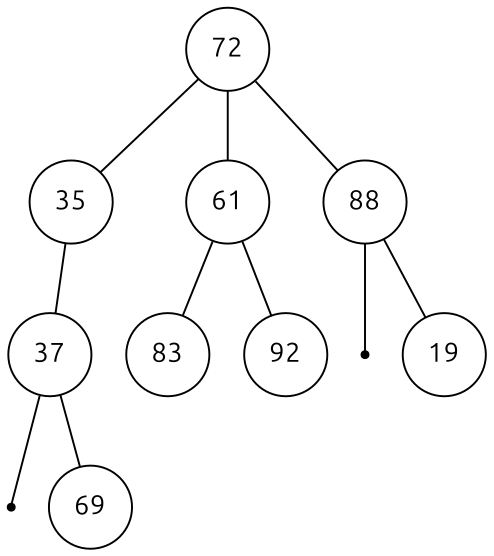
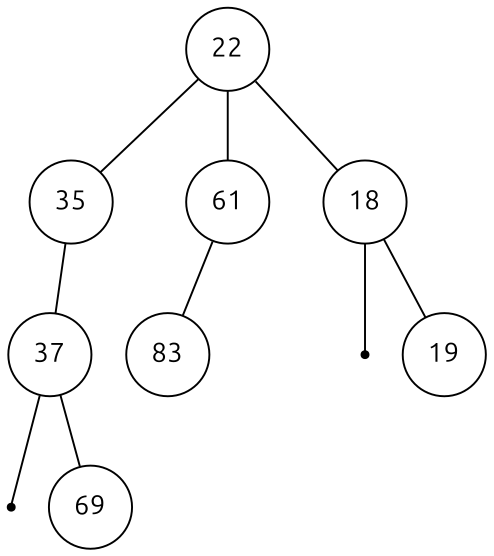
(228, 49) -> (228, 49)
(365, 202) -> (365, 202)
(286, 355) -> none
